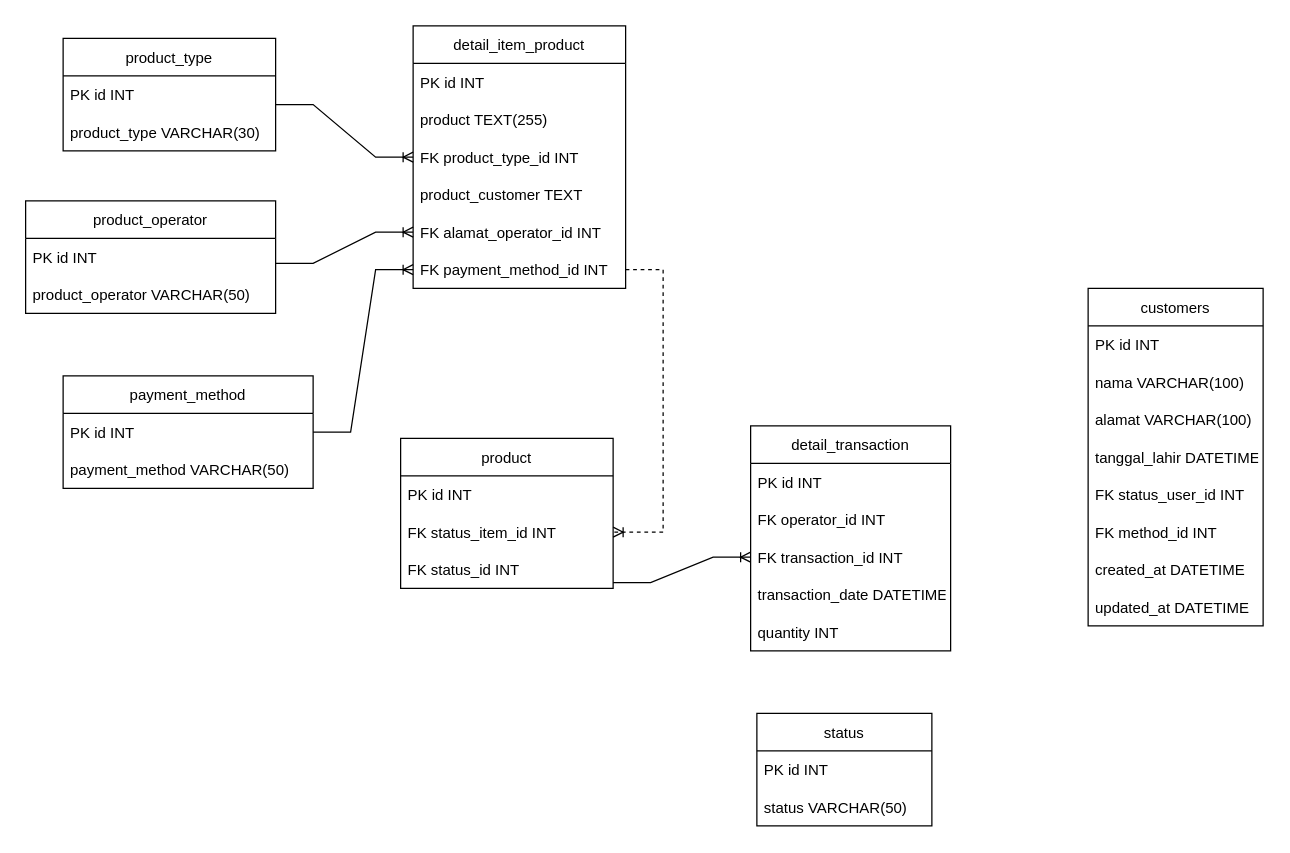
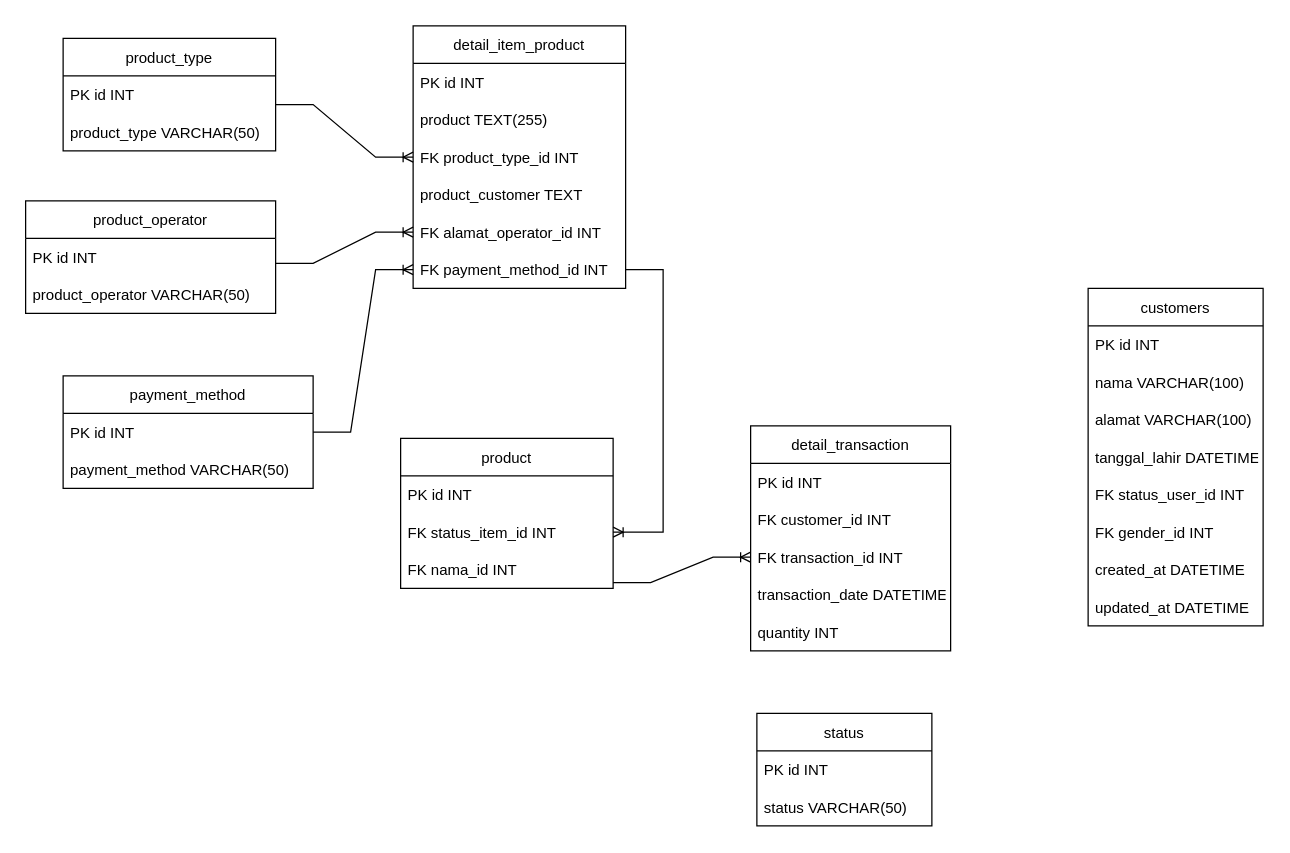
(169, 133) -> (169, 133)
(663, 406) -> (663, 406)
(827, 520) -> (827, 520)
(1156, 533) -> (1156, 533)
(469, 570) -> (460, 570)
